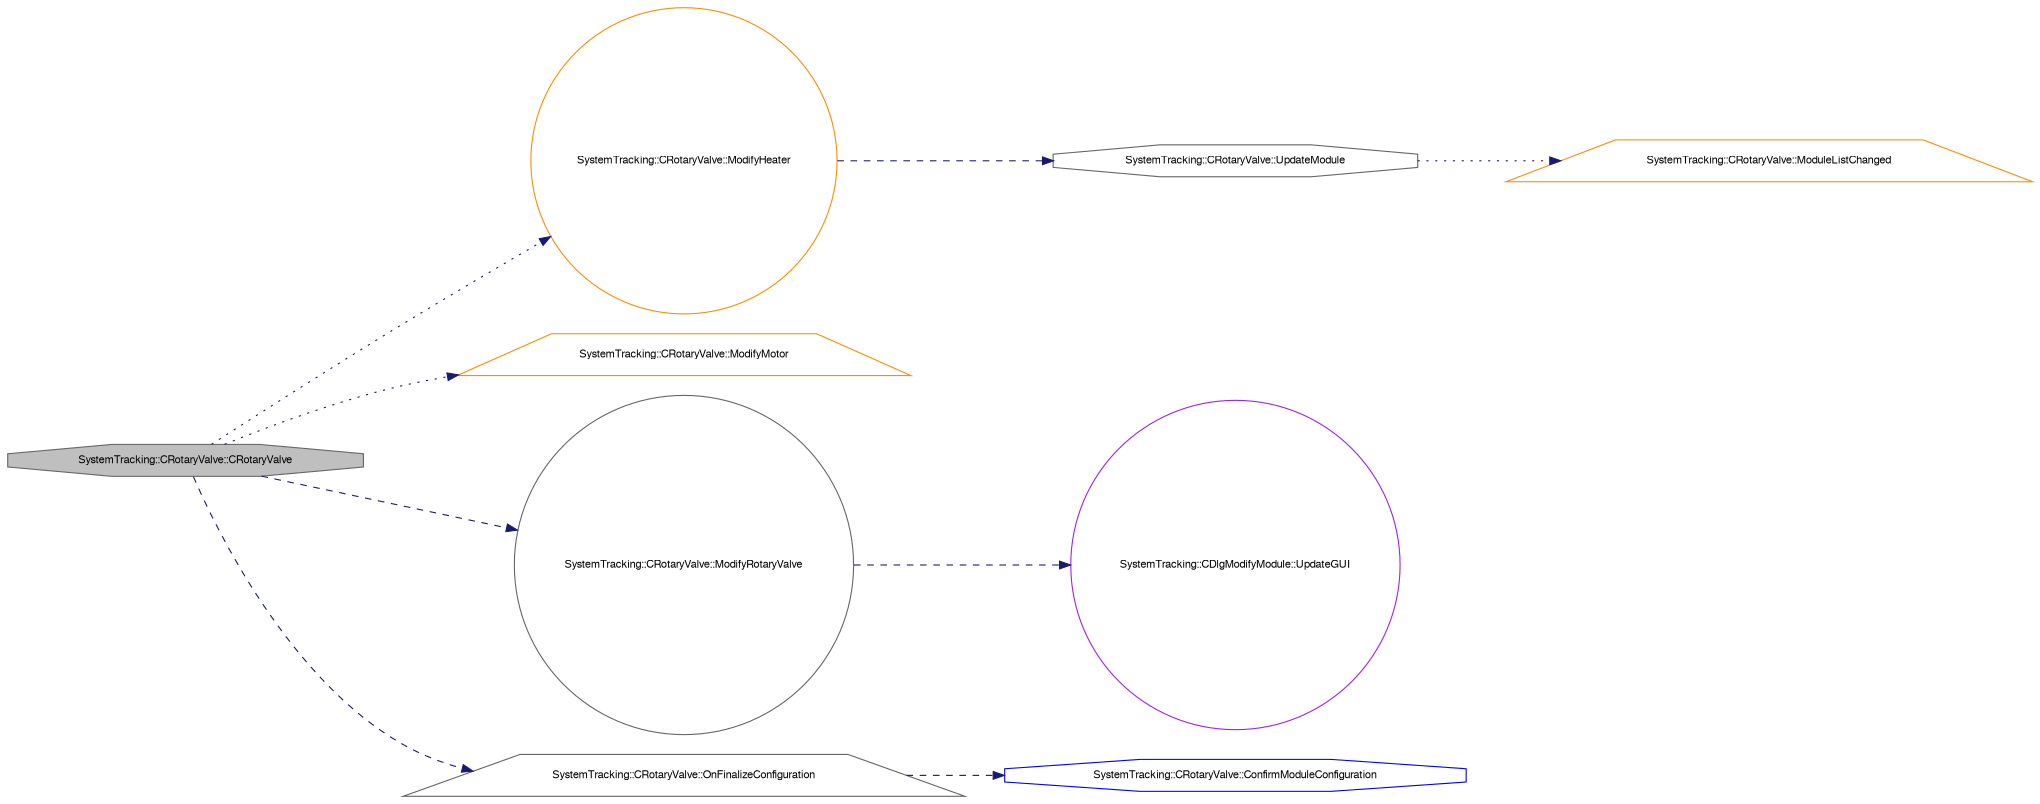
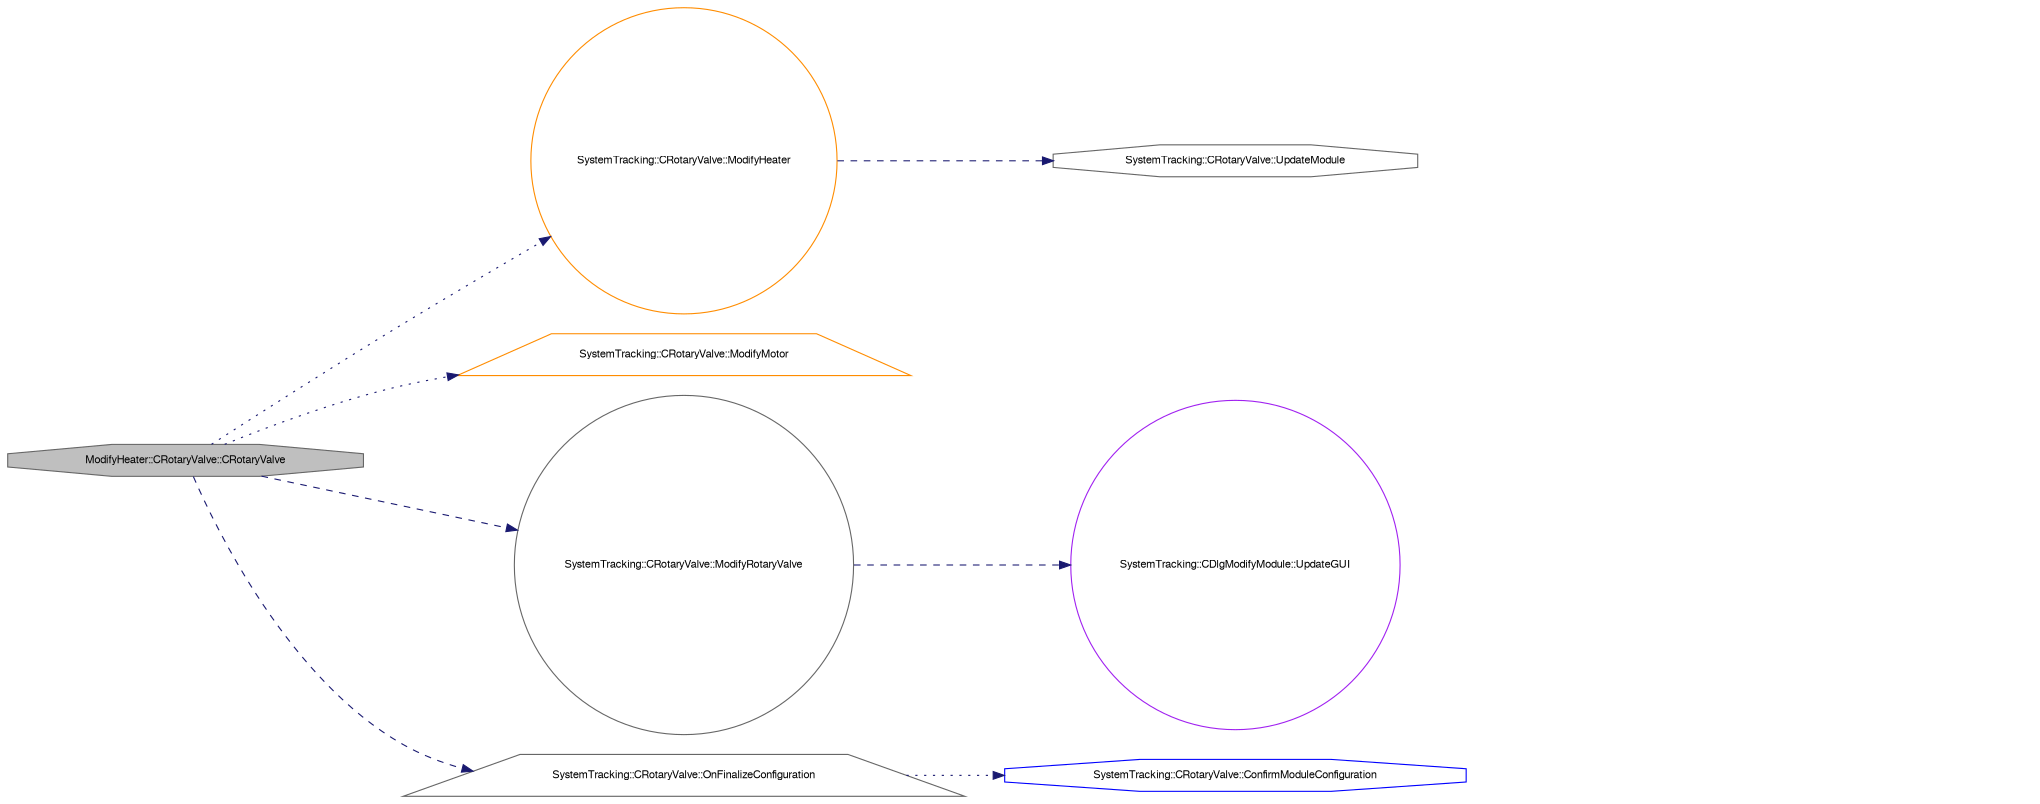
(1769, 161) -> none
(186, 460) -> (186, 460)
(950, 775) -> (950, 775)
